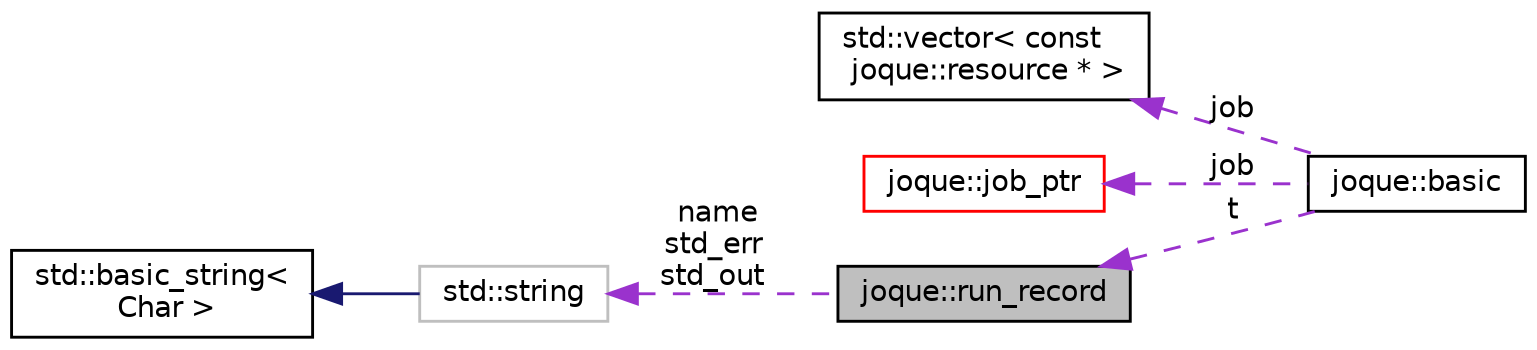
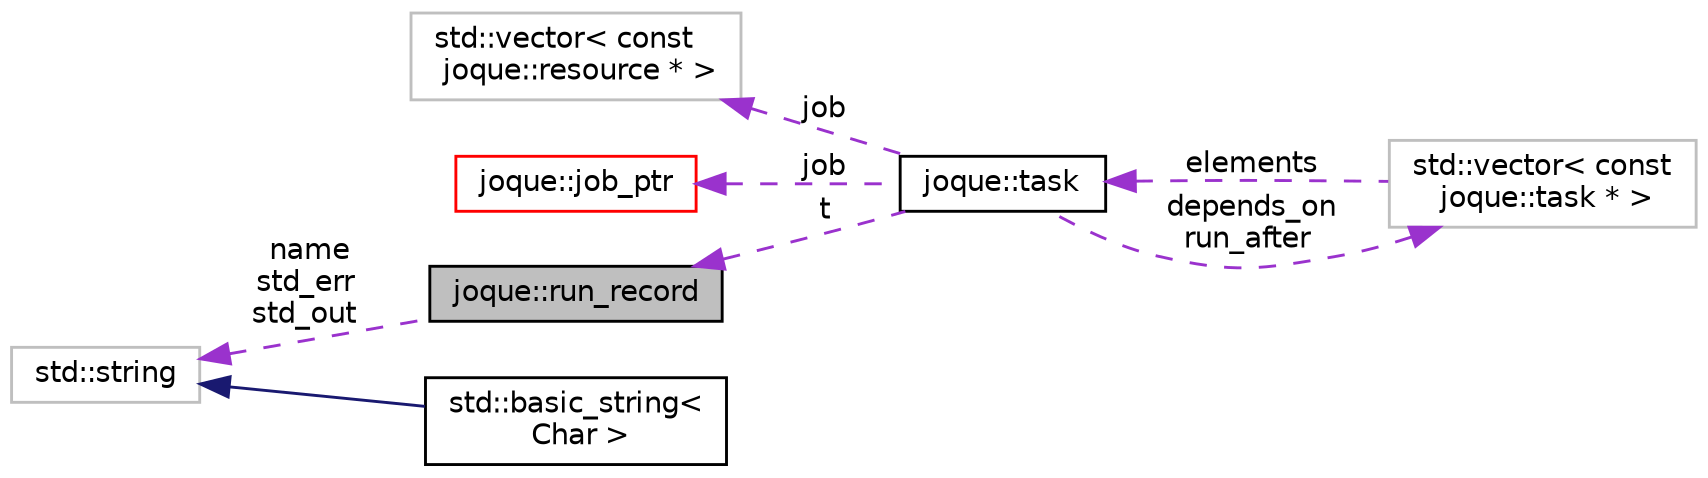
(984, 56) -> (576, 56)
(1417, 184) -> (1003, 184)
none -> (1543, 184)
(381, 294) -> (327, 397)
